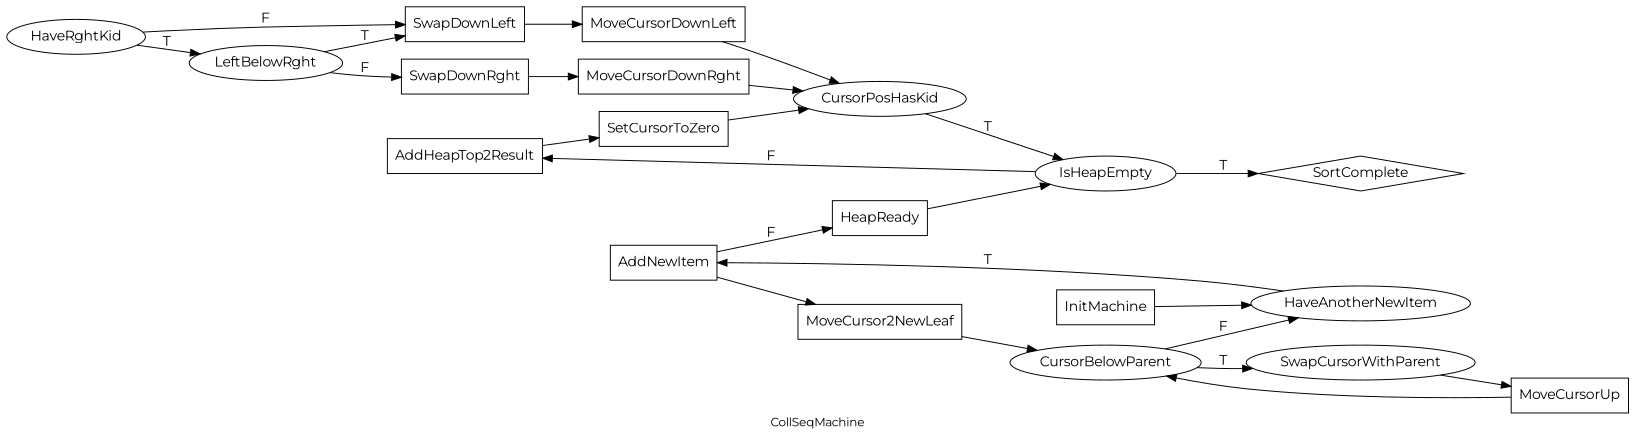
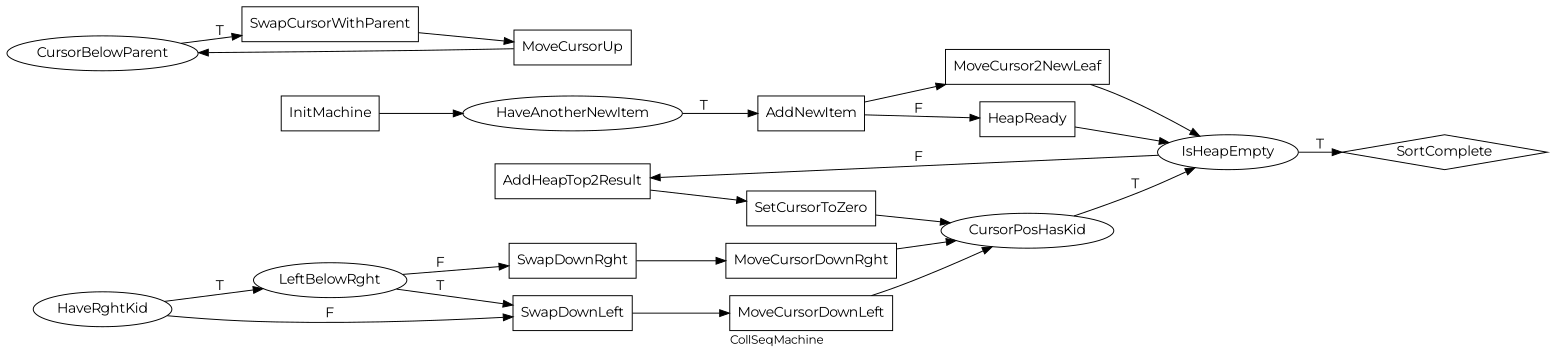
(1227, 334) -> none
(995, 343) -> (1142, 106)
(1361, 363) -> (330, 24)
